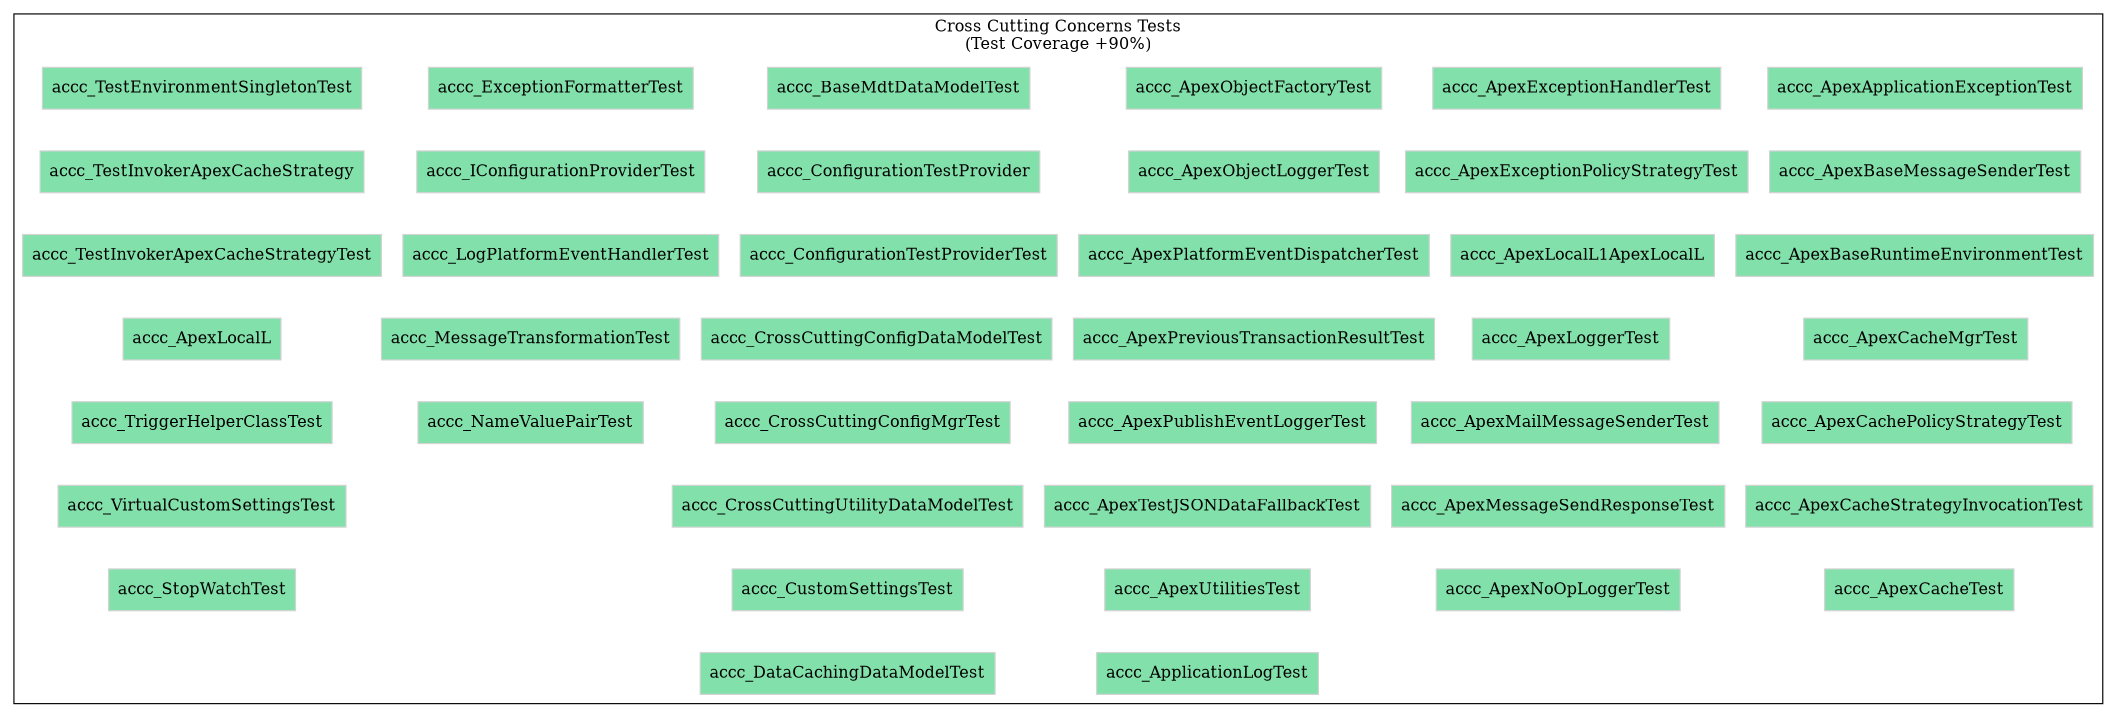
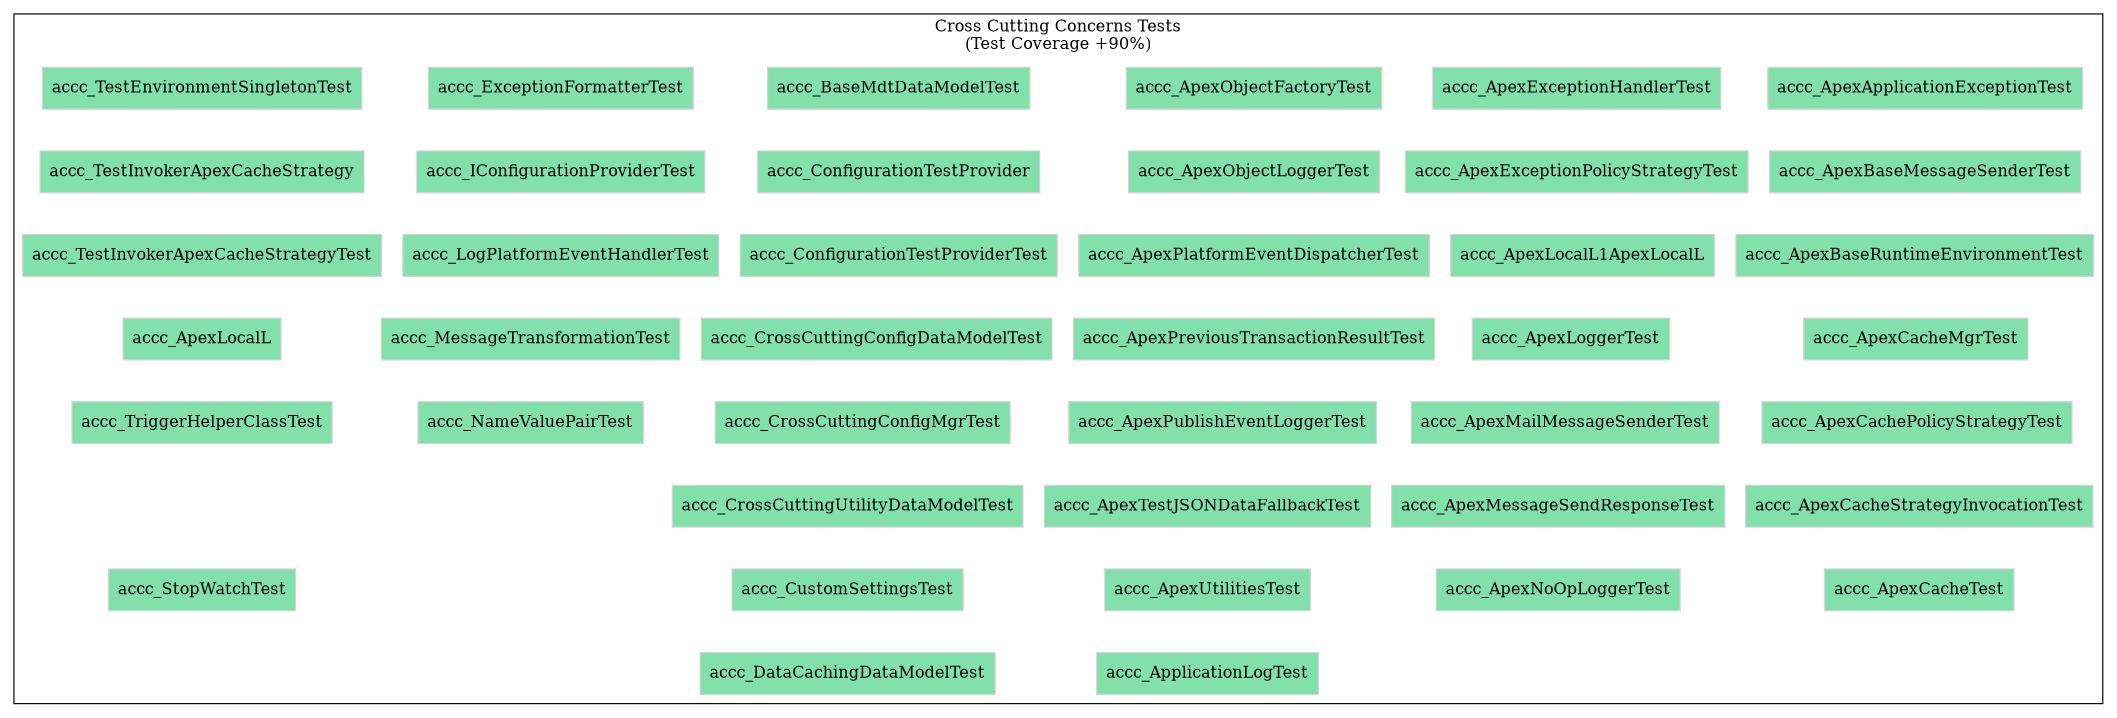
(202, 506) -> none
